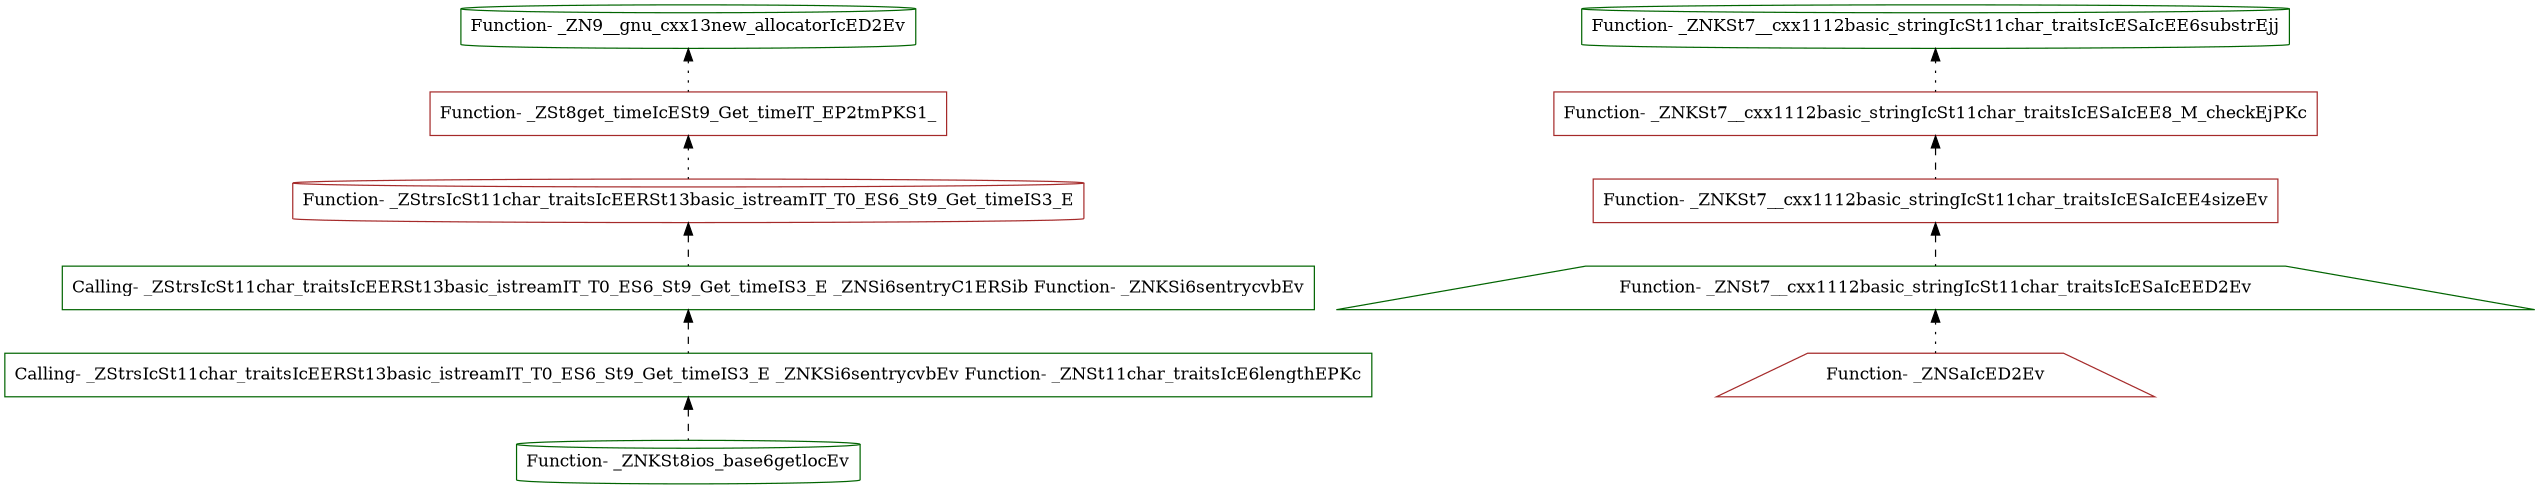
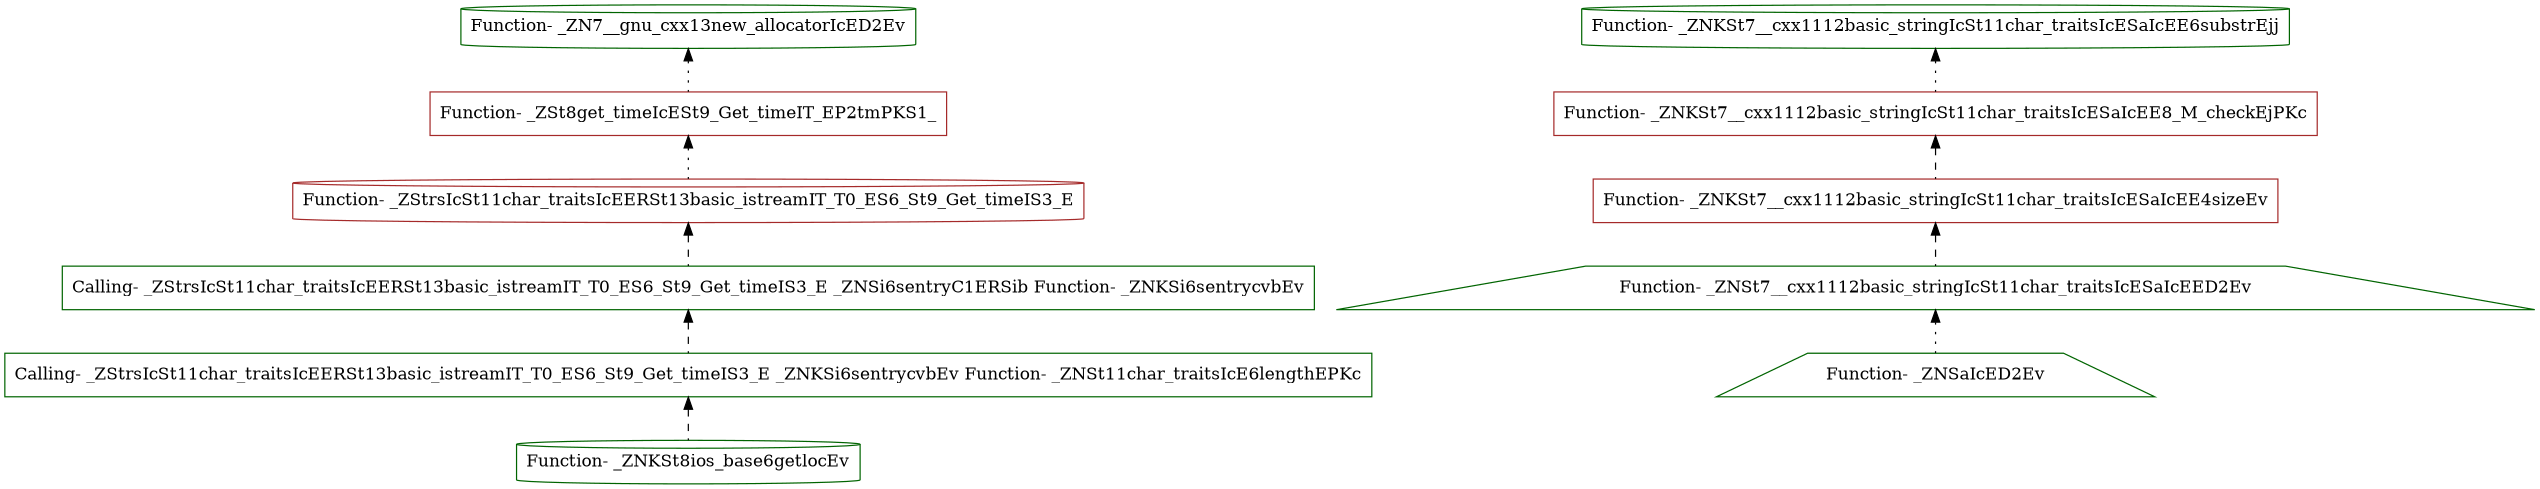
(688, 27) -> (688, 27)
(1936, 375) -> (1936, 375)
